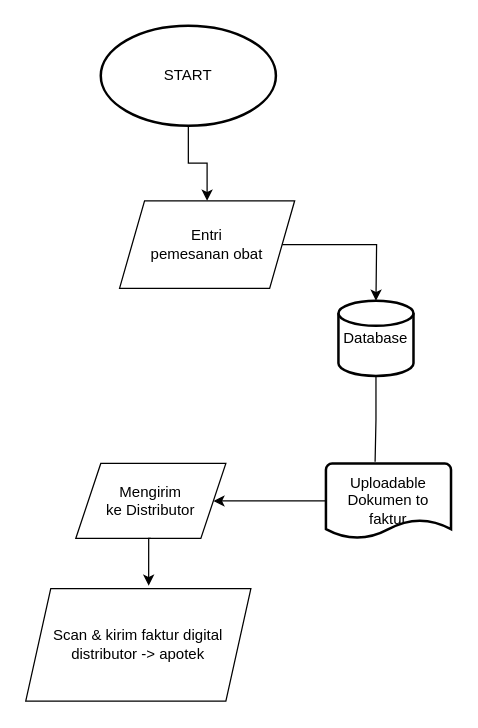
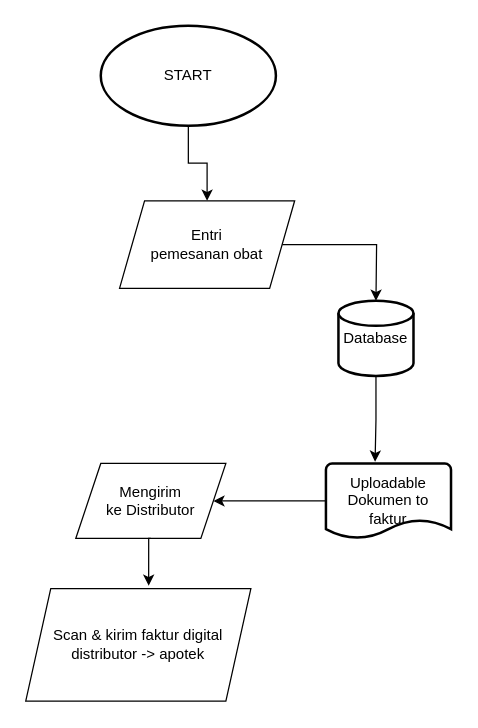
(375, 455) -> (375, 452)
